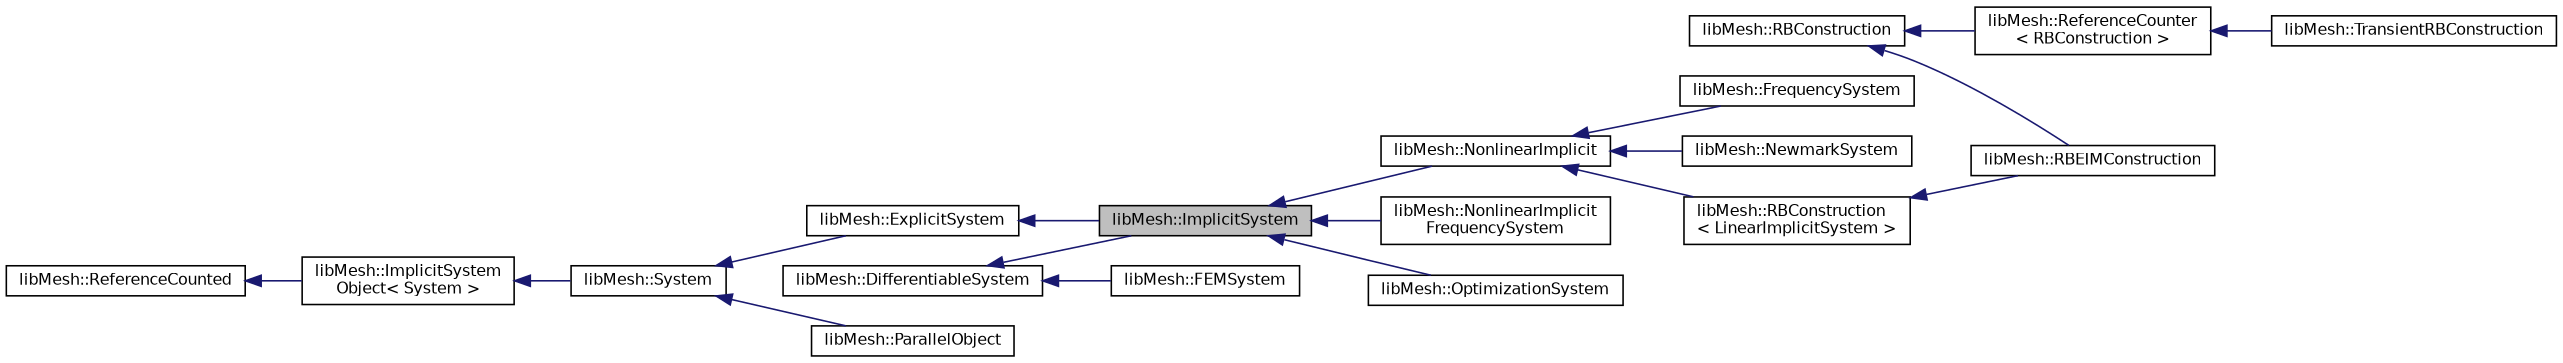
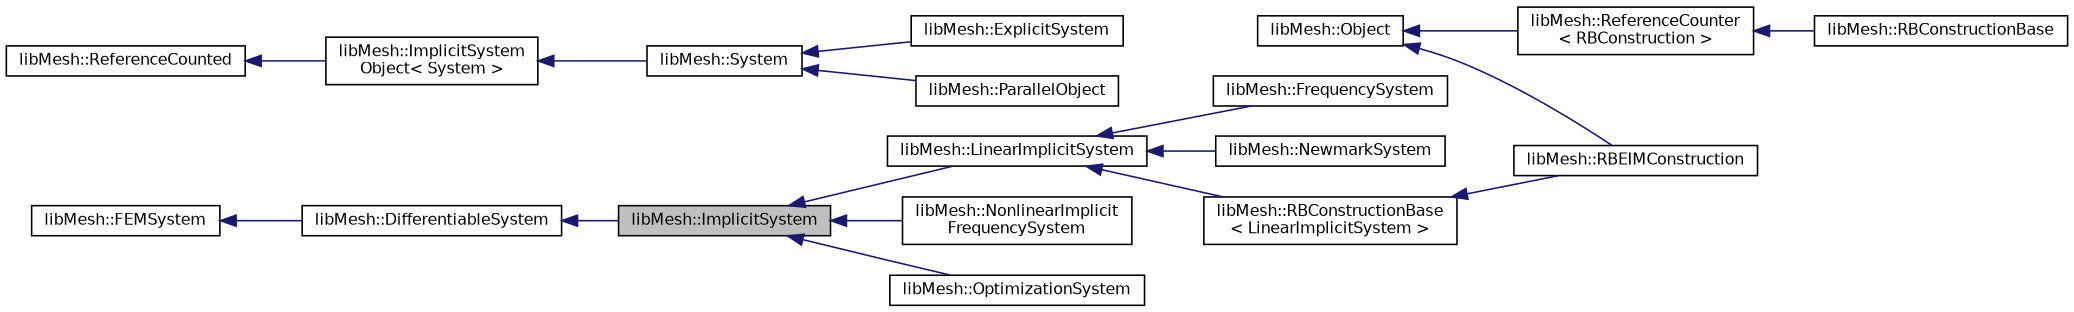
(1797, 31) -> (1330, 31)
(2414, 31) -> (1941, 31)
(1496, 151) -> (1017, 151)
(1067, 221) -> none
(1797, 221) -> (1330, 221)
(1085, 281) -> (269, 221)
